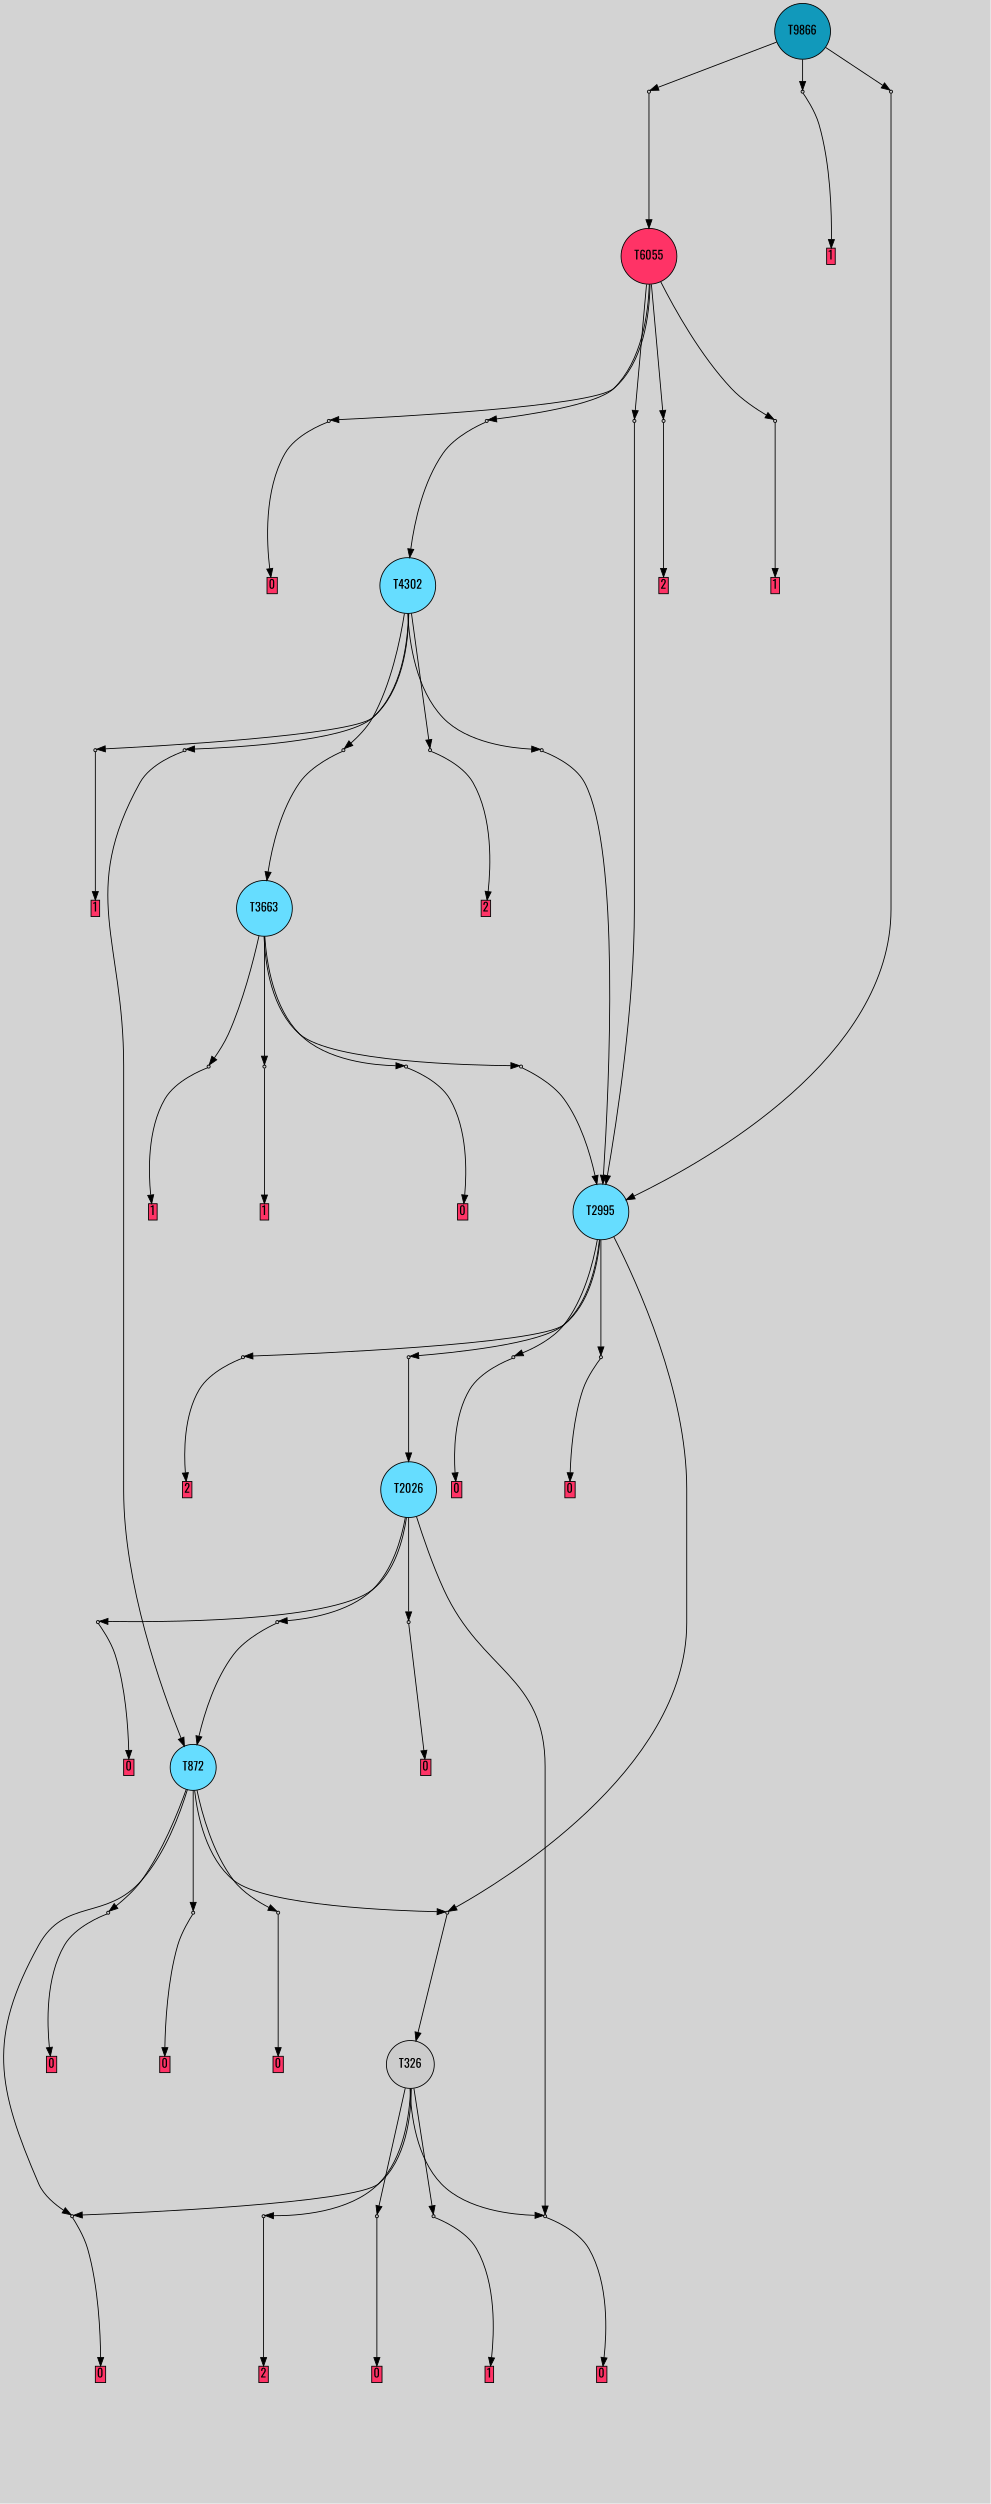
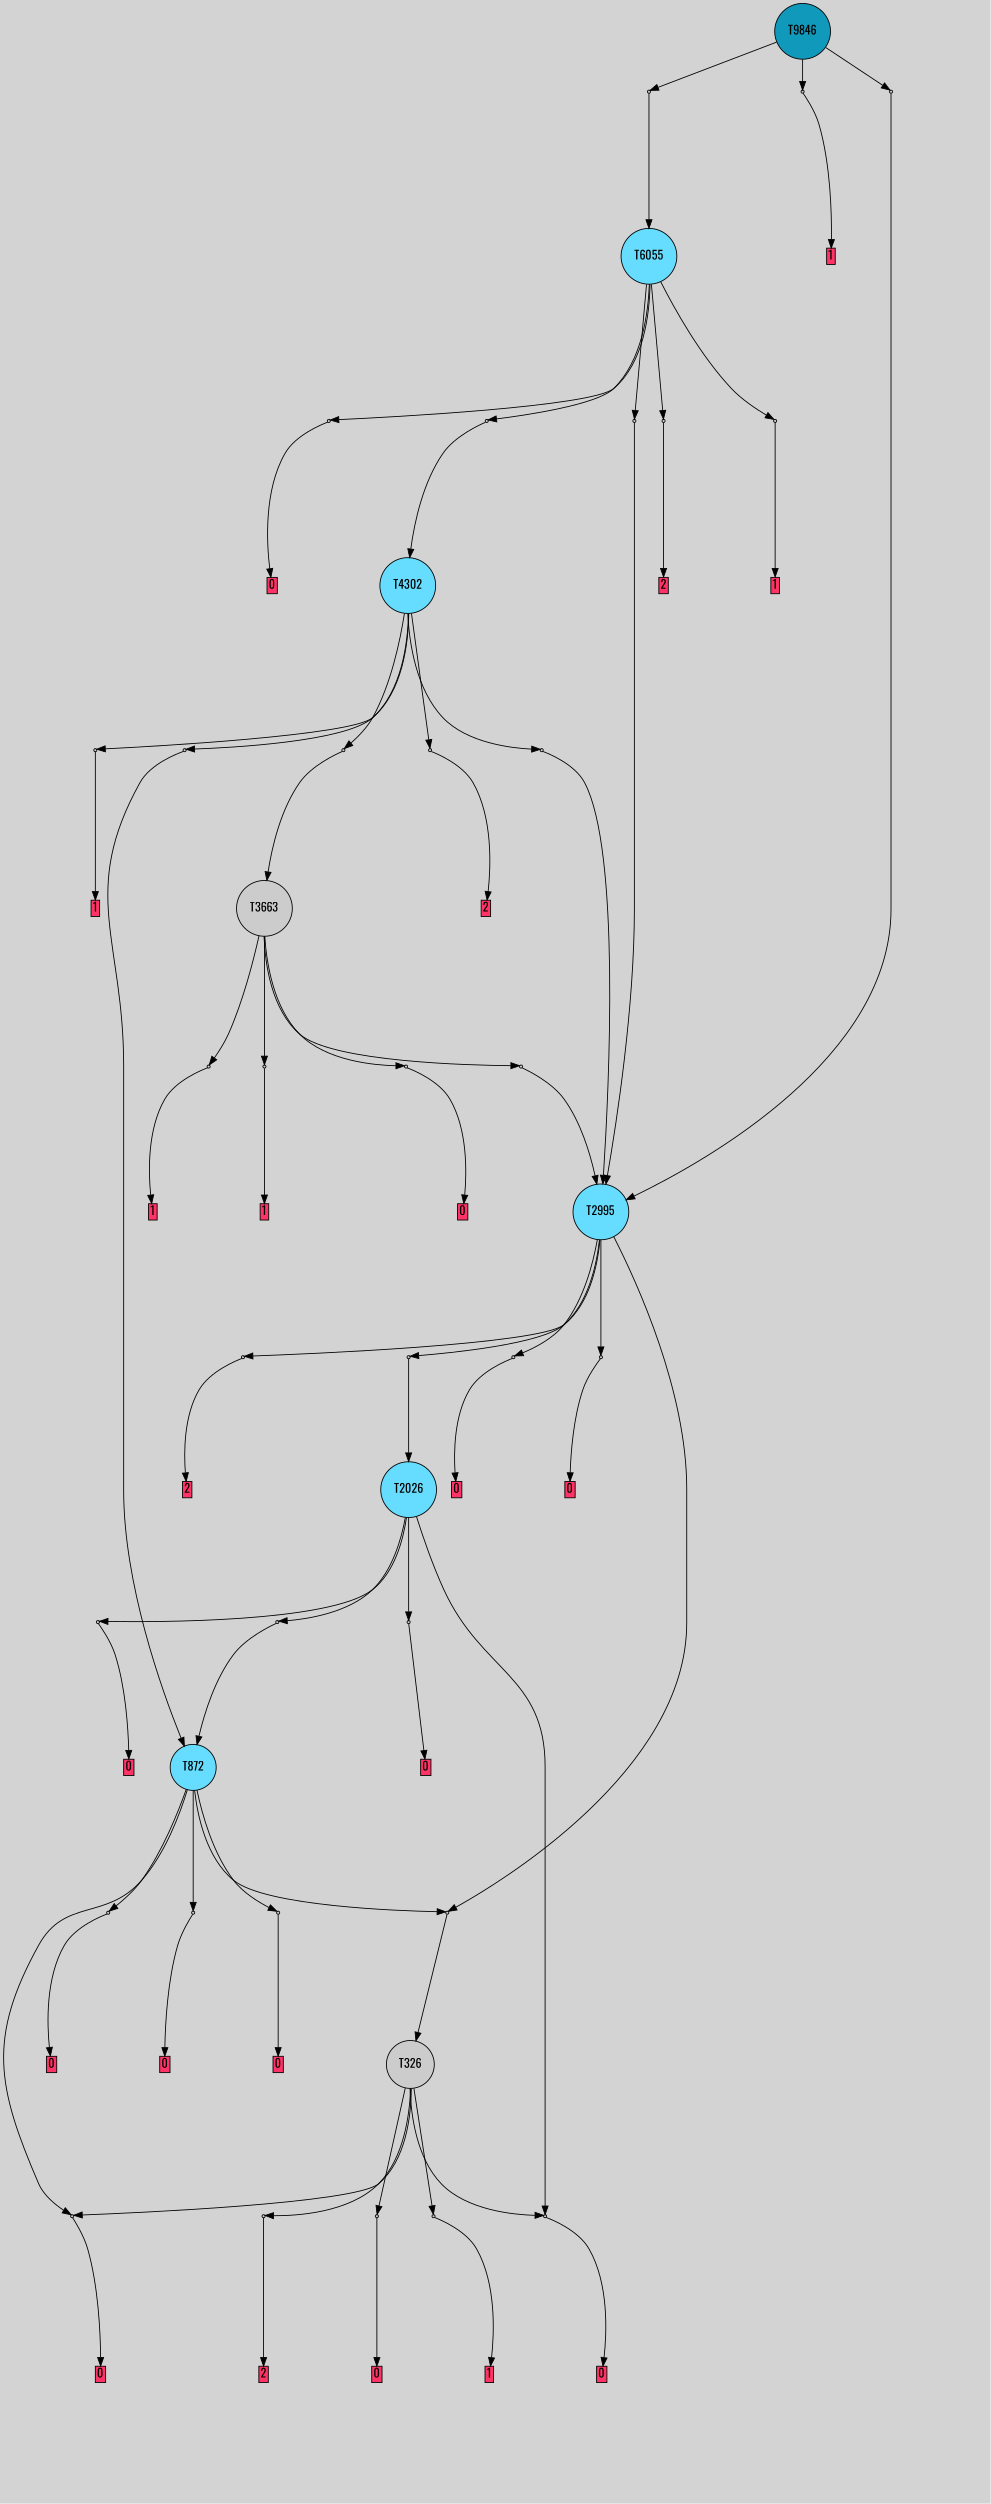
(803, 31) -> (803, 31)
(649, 256) -> (649, 256)
(264, 908) -> (264, 908)
